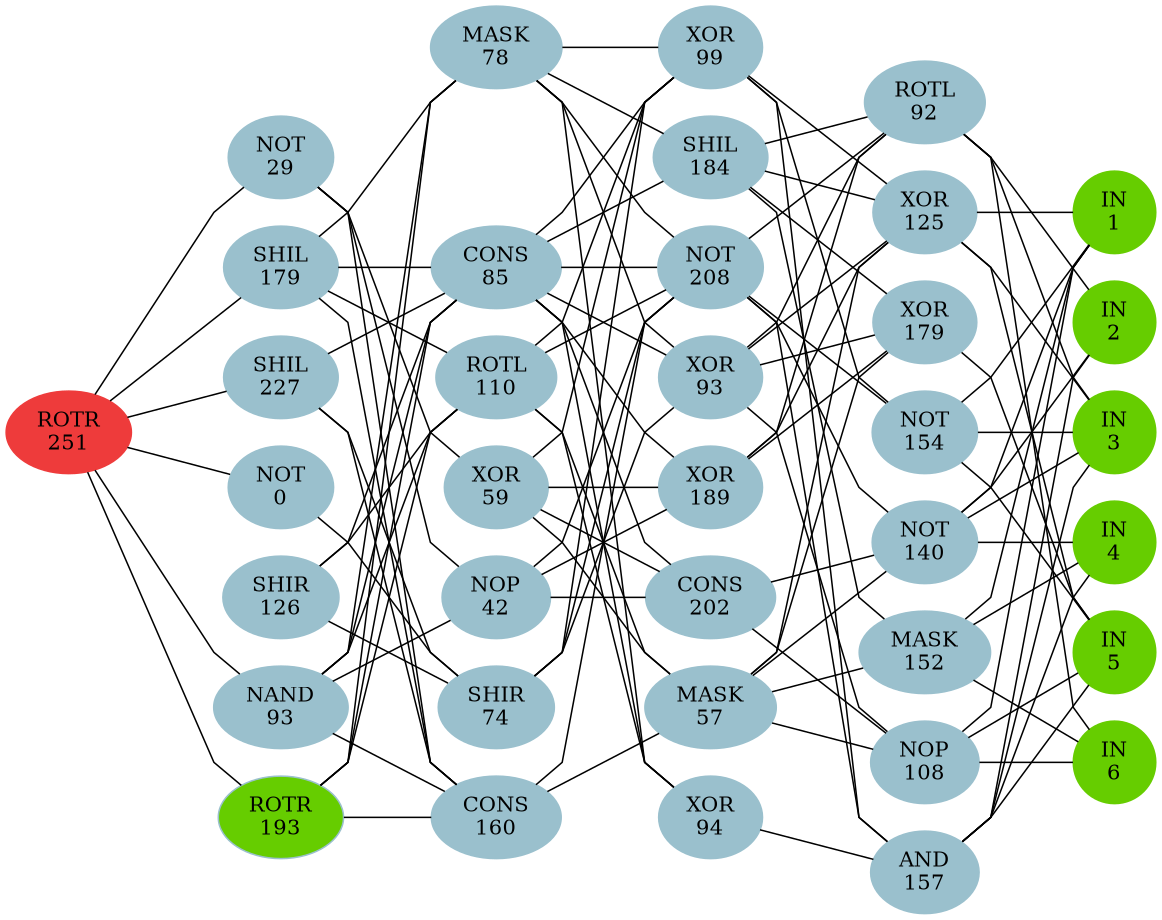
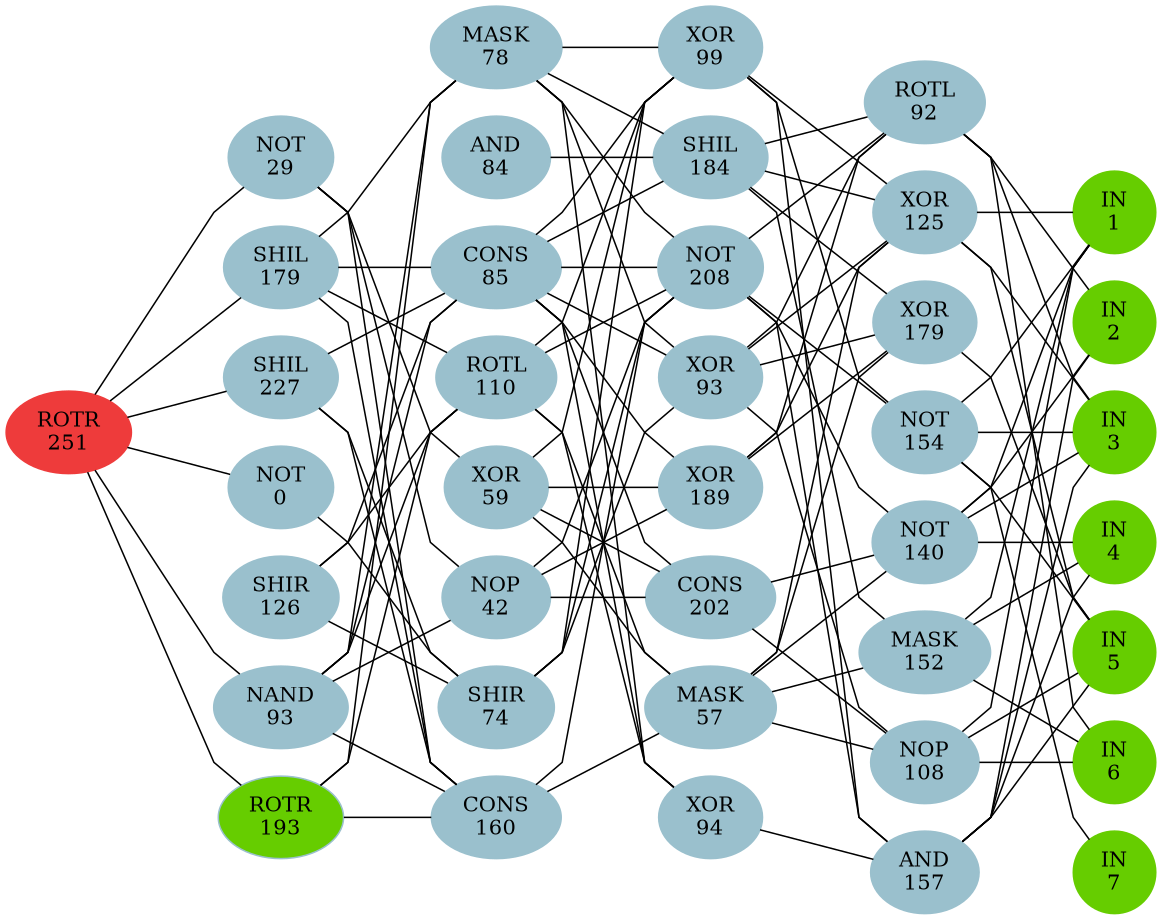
none -> (496, 157)
(377, 607) -> none
none -> (1115, 872)
